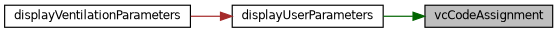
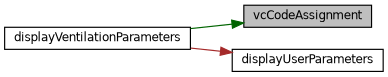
(398, 16) -> (211, 26)
